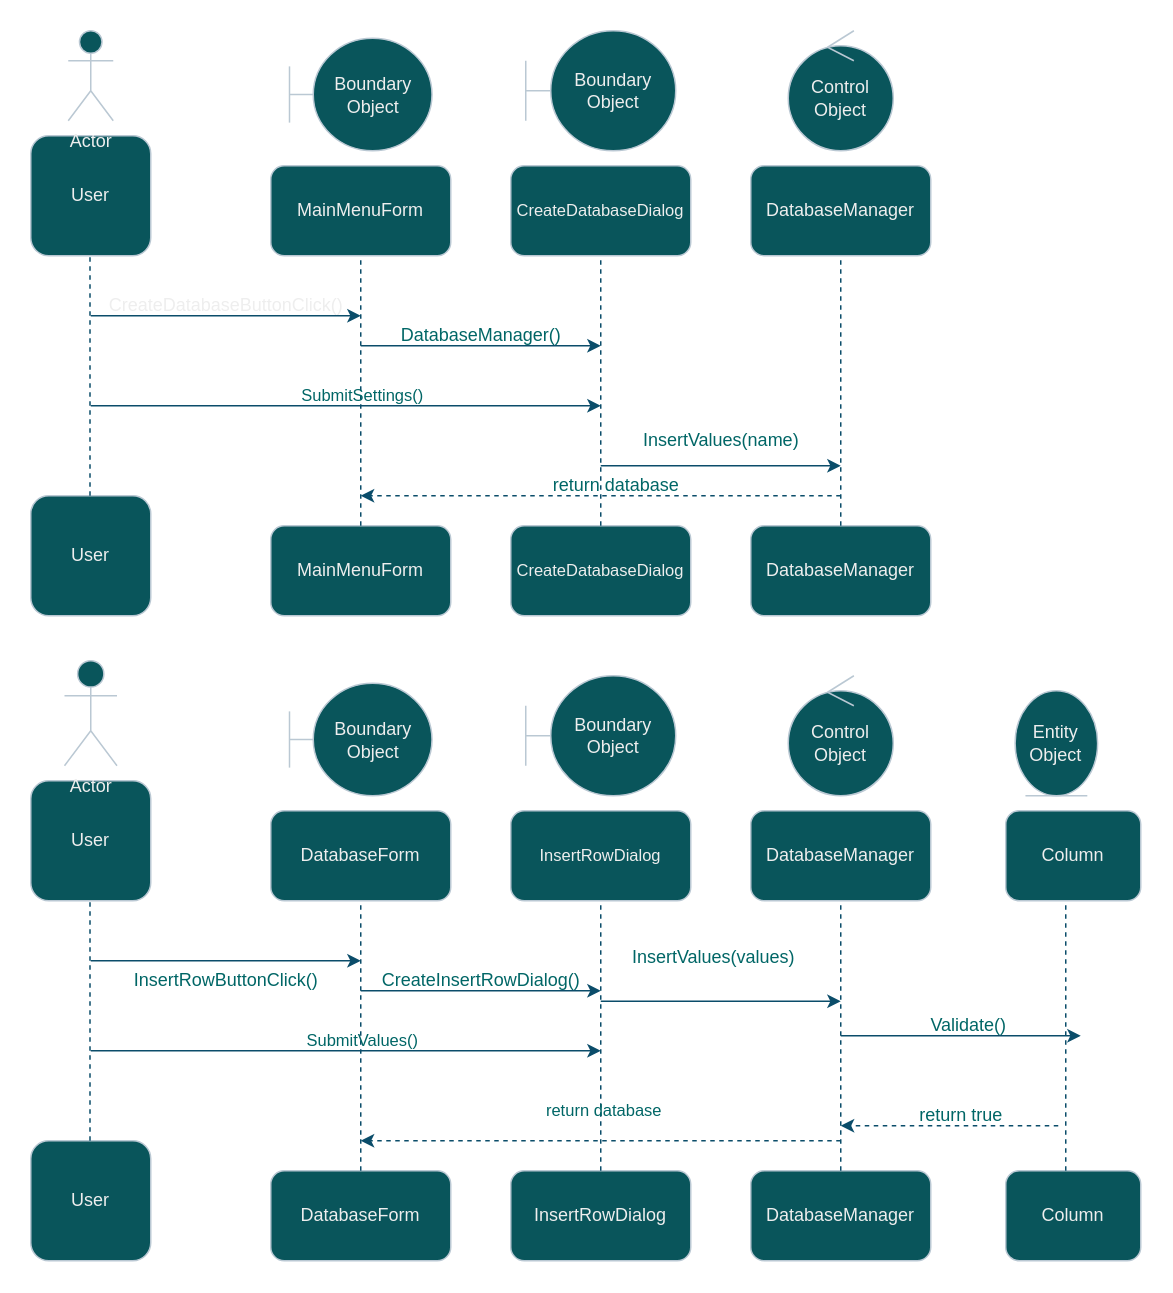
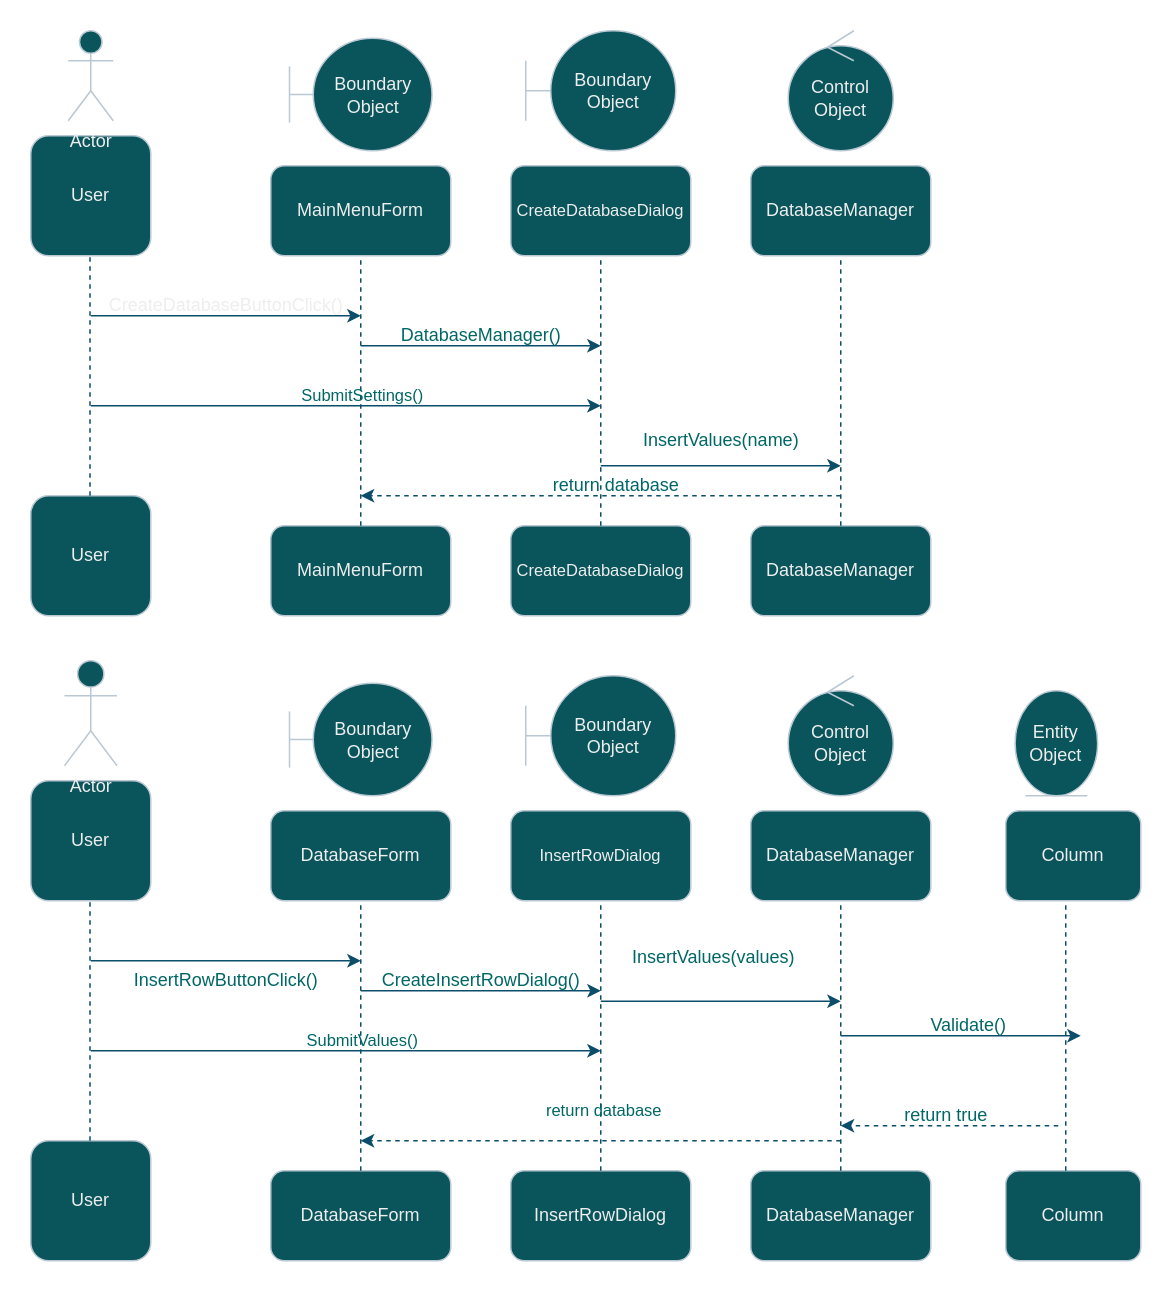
(961, 1115) -> (946, 1115)
